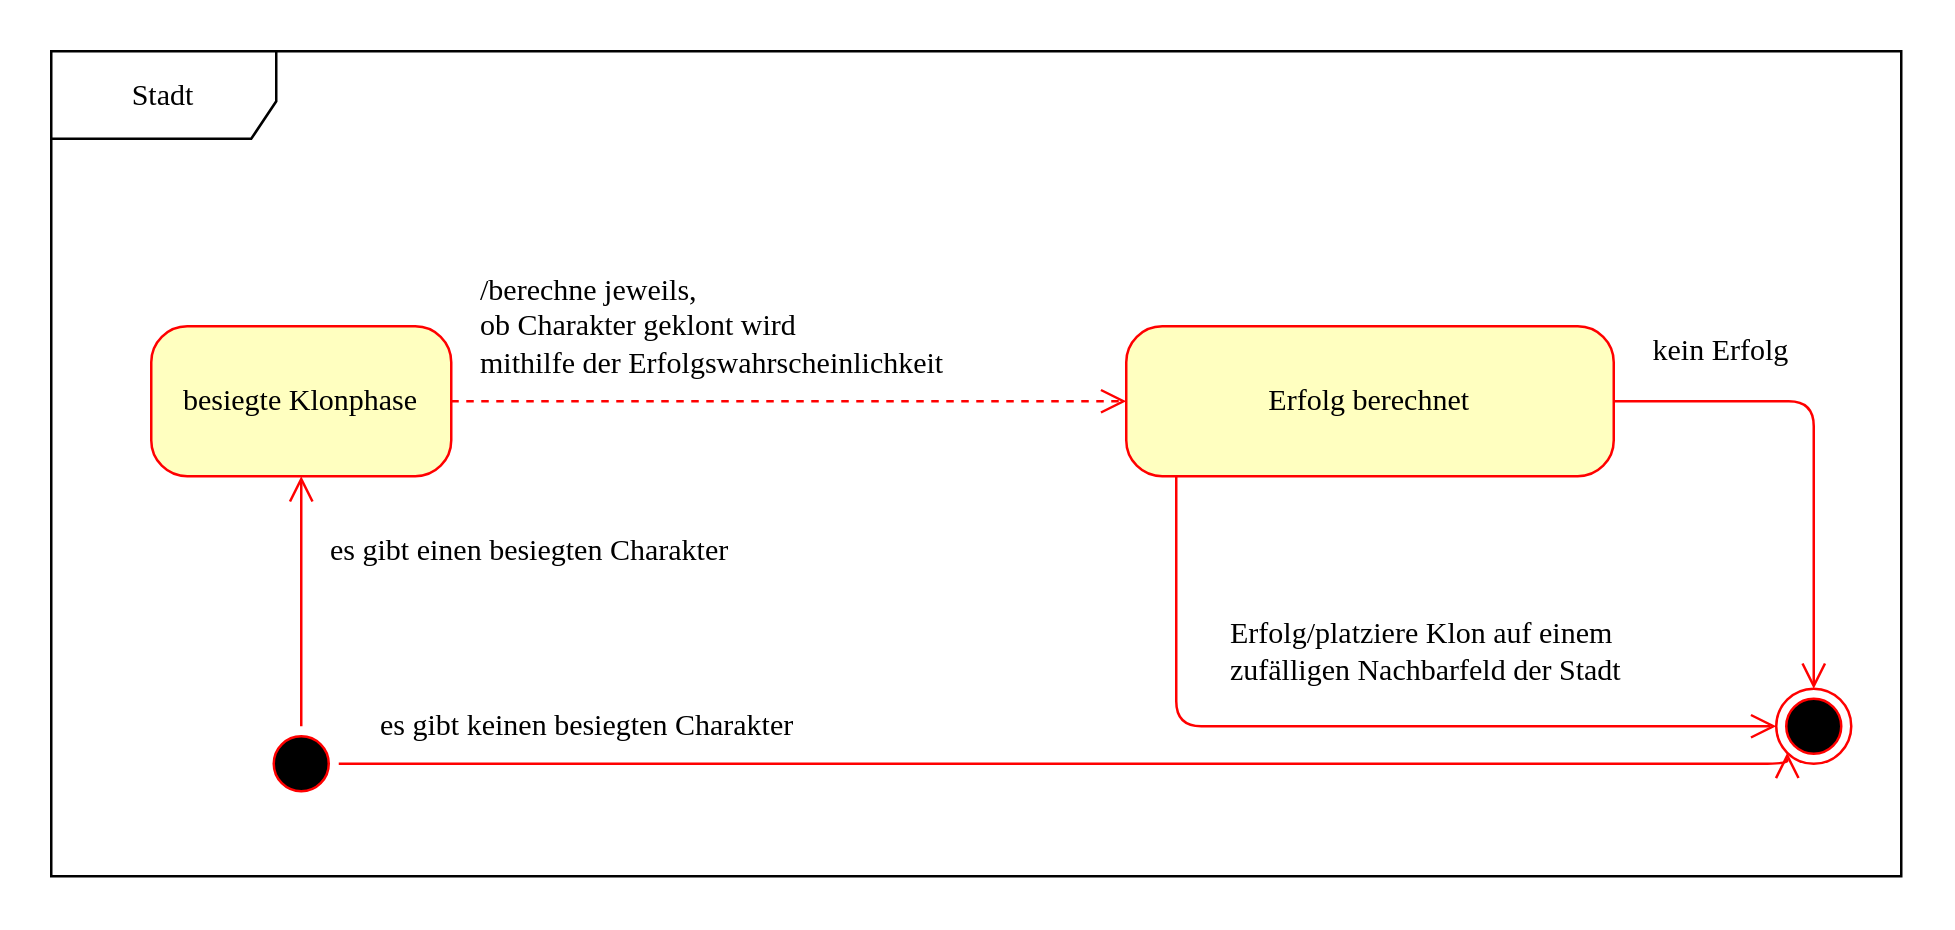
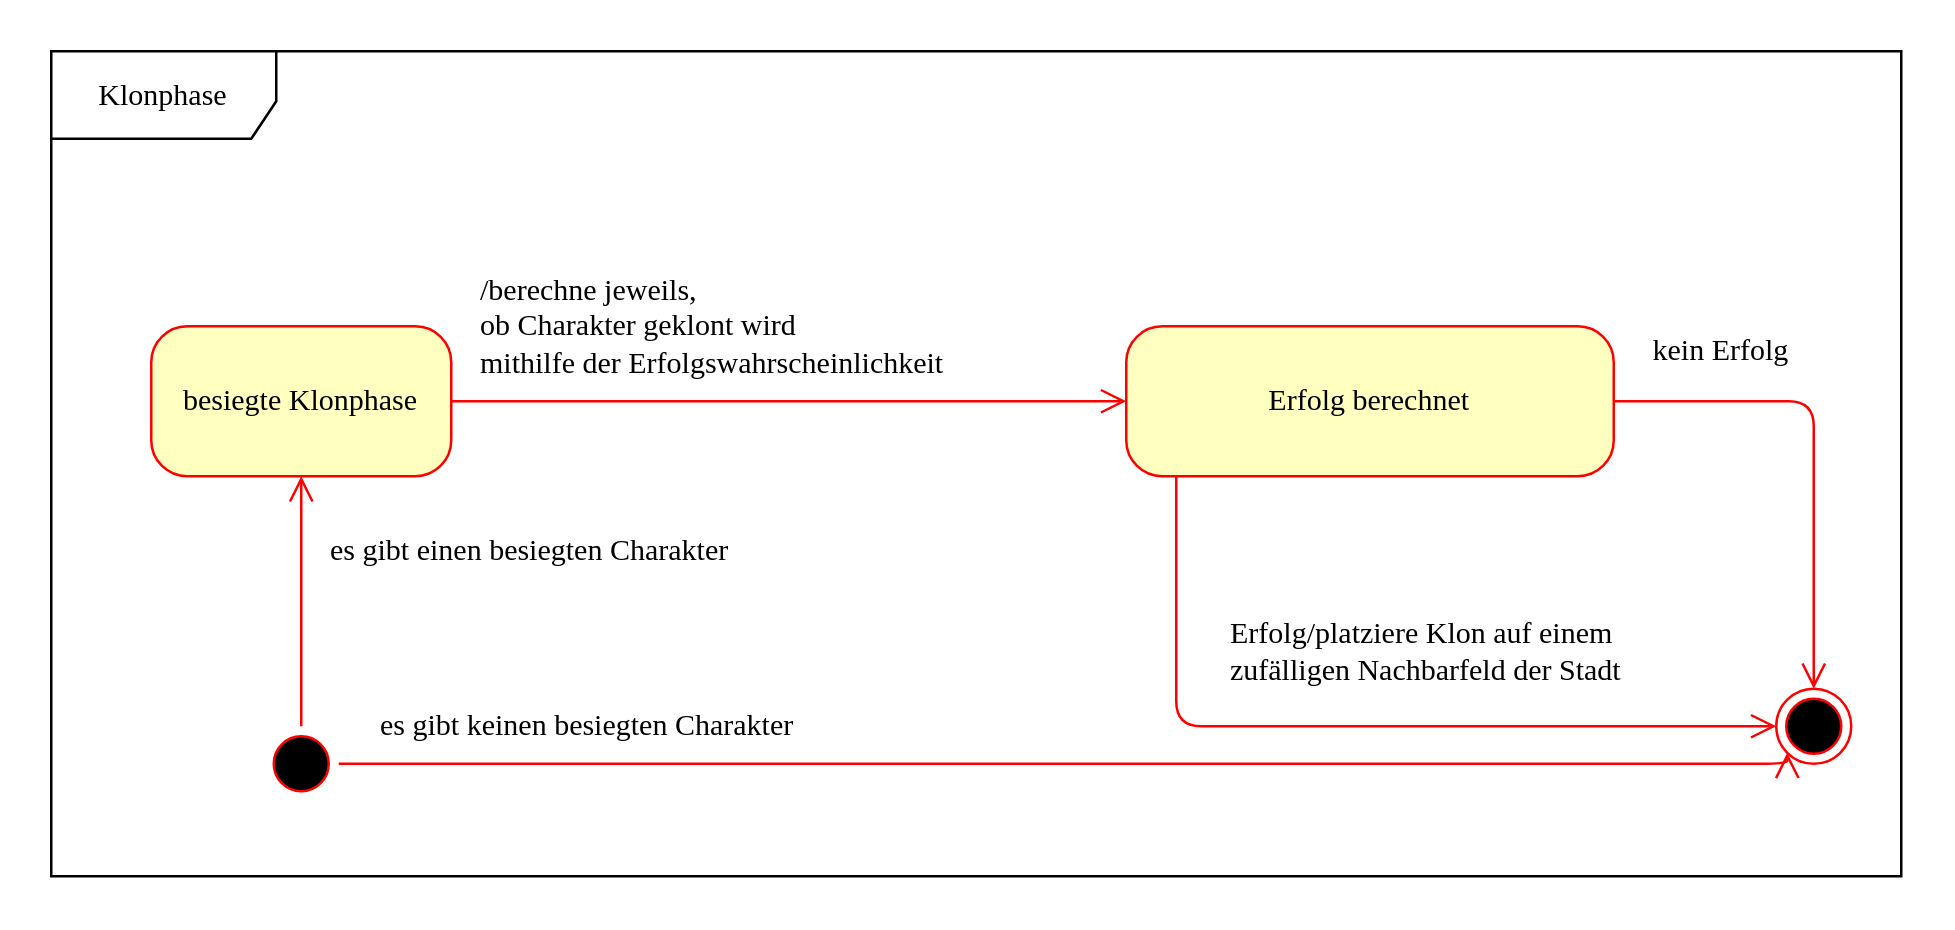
(164, 96) -> (164, 96)
(788, 401) -> (788, 401)
